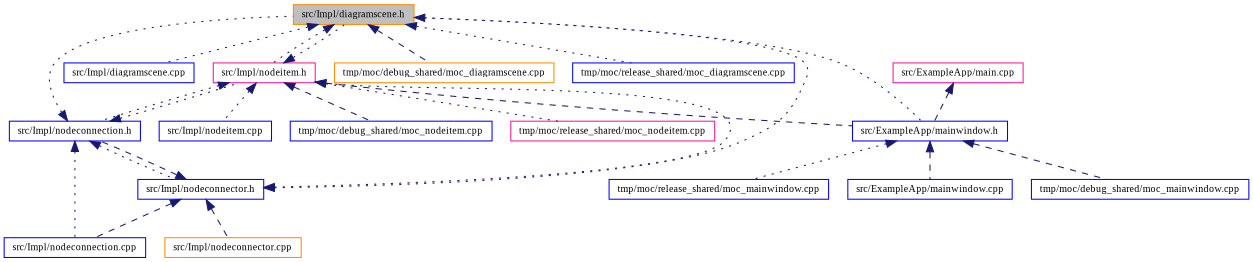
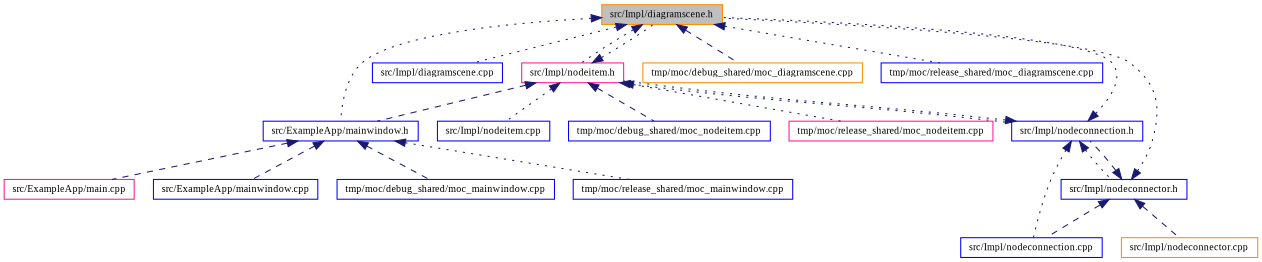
(942, 107) -> (200, 161)
(727, 127) -> none
